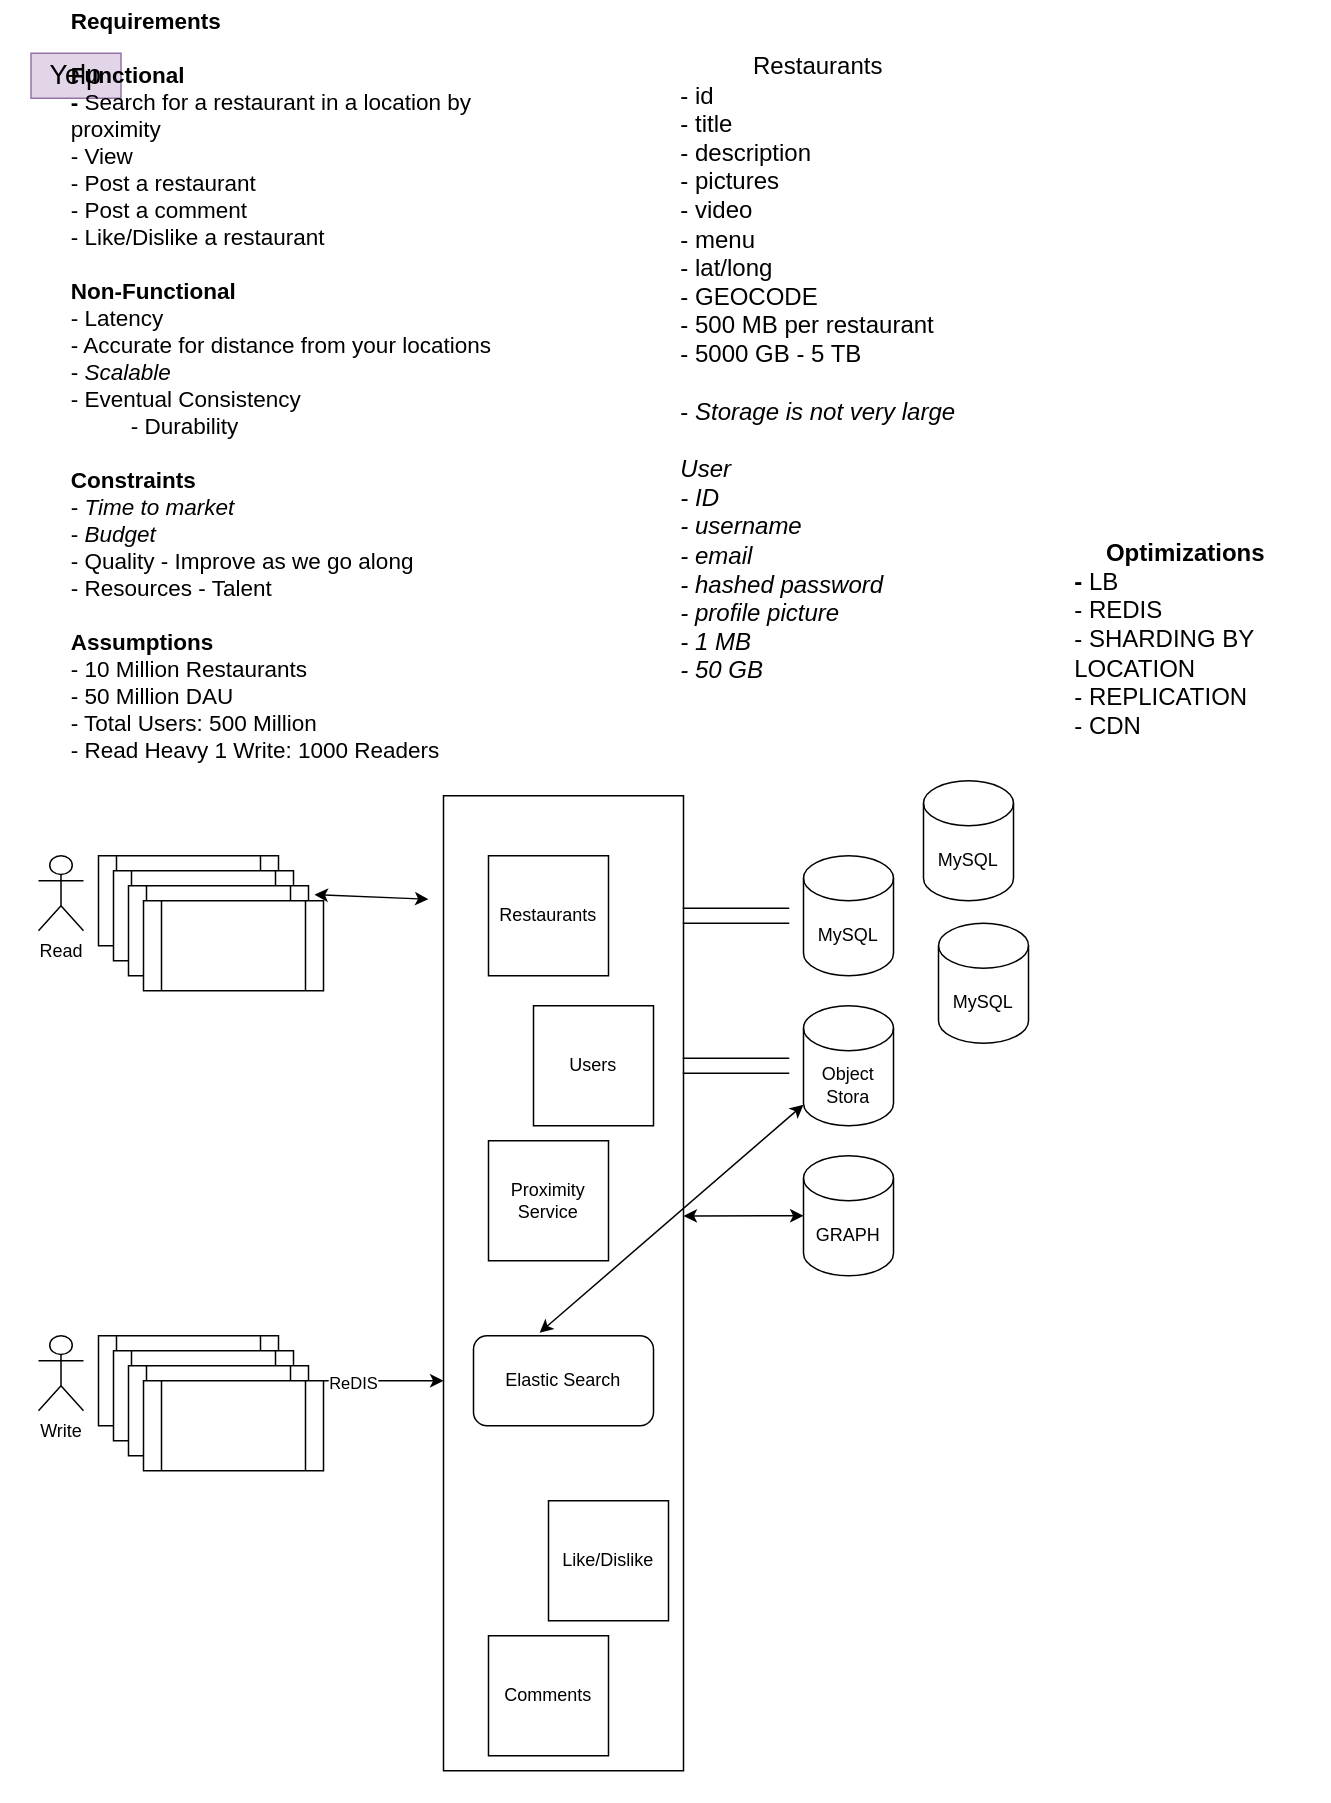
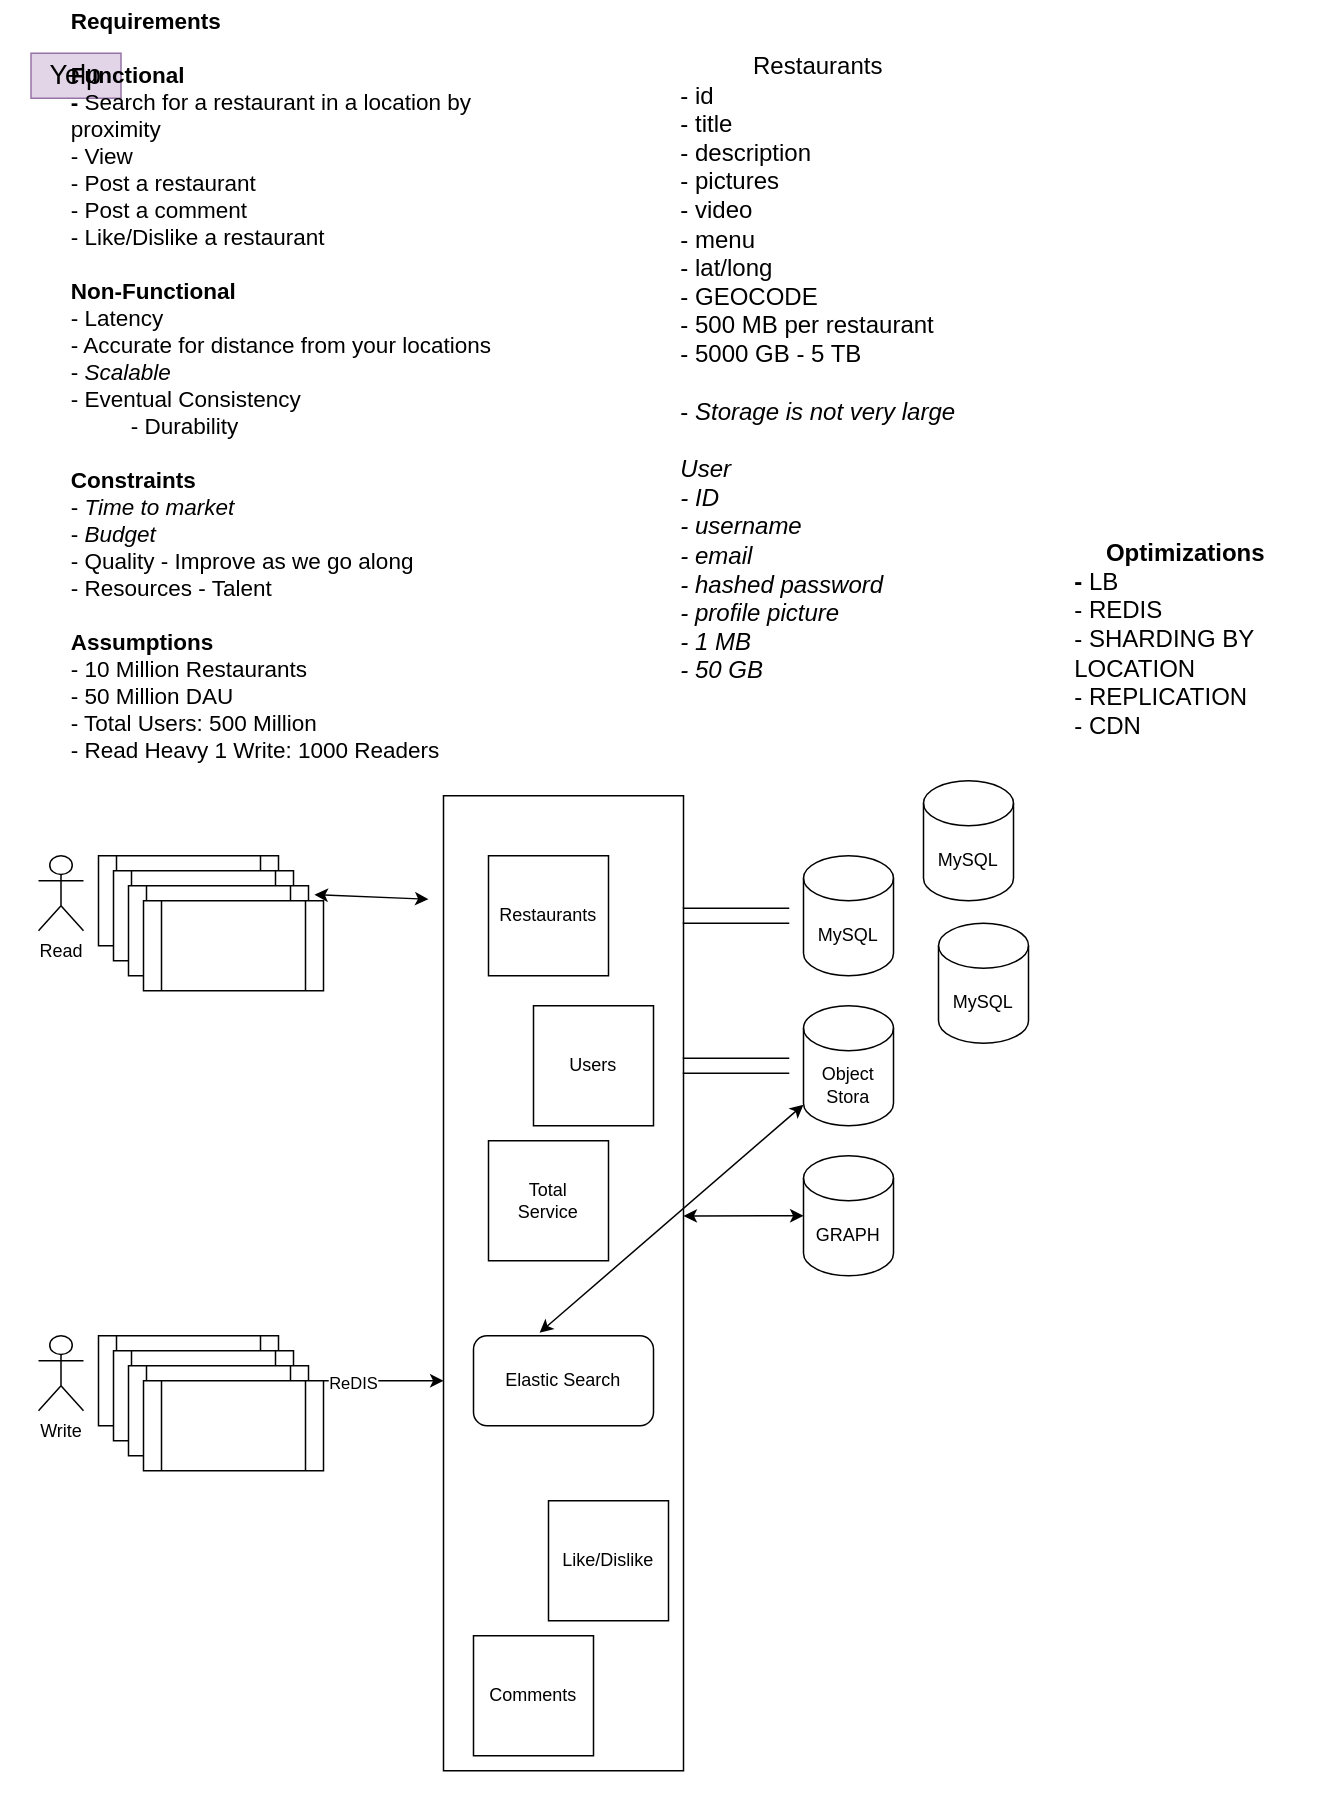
(548, 1201) -> (548, 1201)
(548, 1696) -> (533, 1696)
